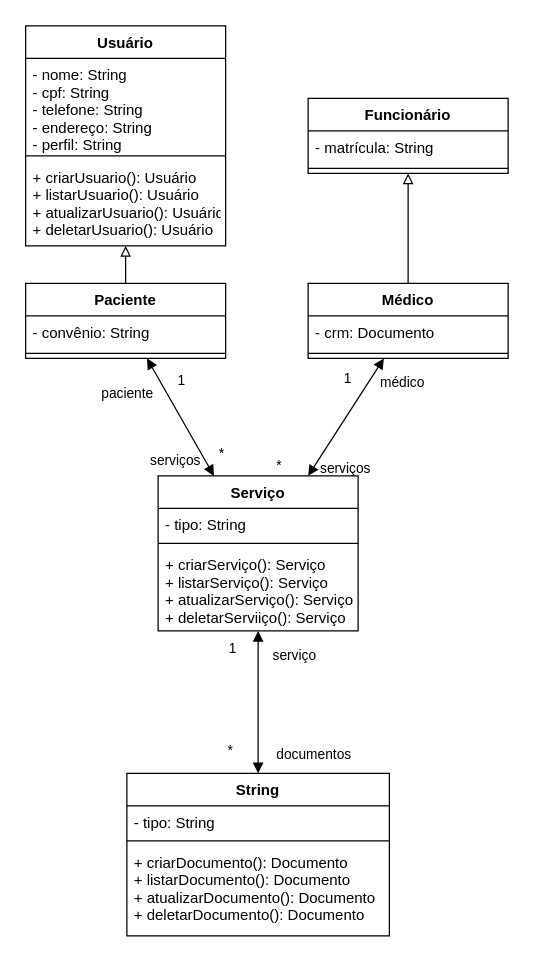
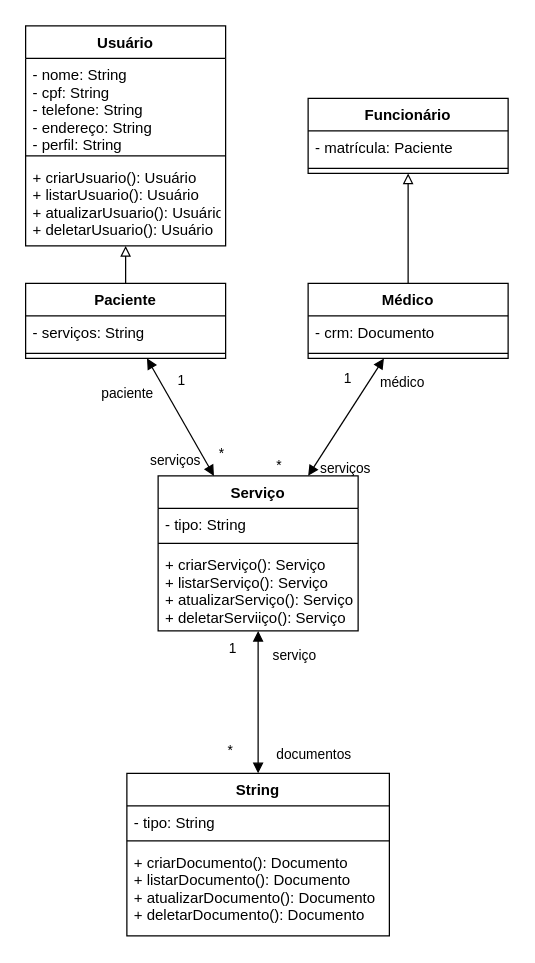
(385, 148) -> (393, 148)
(98, 333) -> (98, 333)
